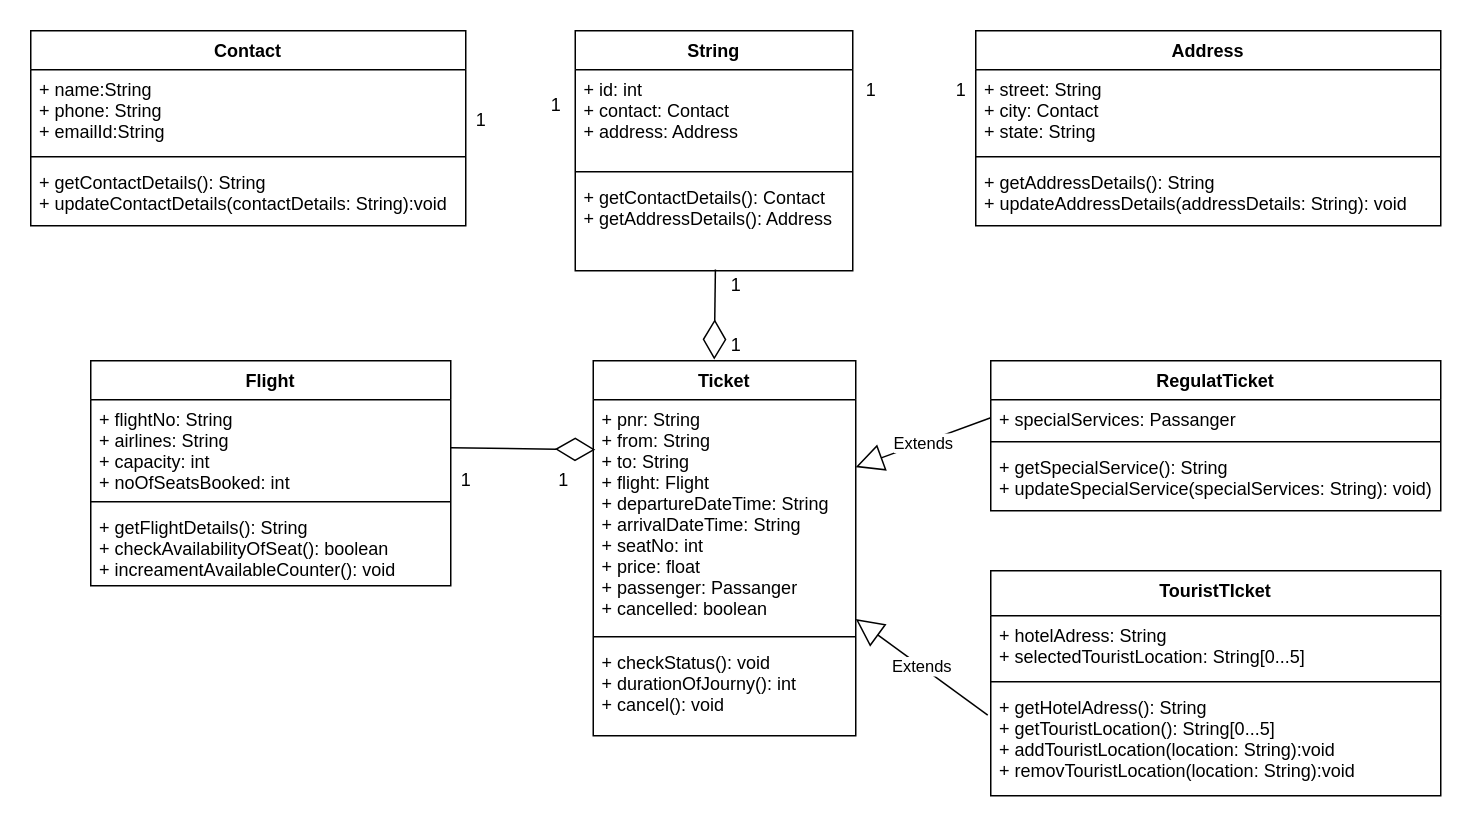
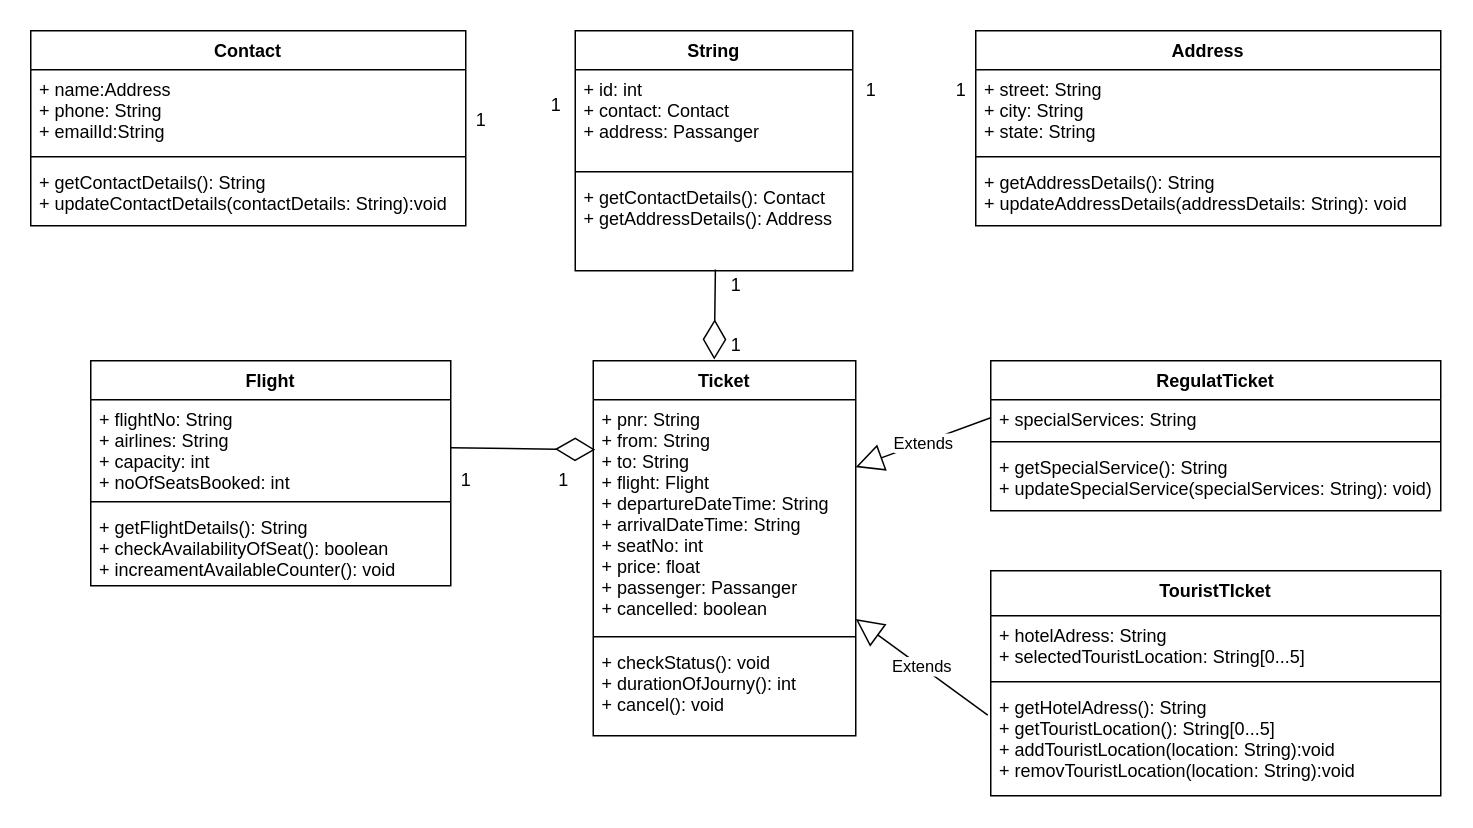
(98, 90) -> (105, 90)
(617, 90) -> (617, 90)
(1055, 90) -> (1055, 90)
(1126, 420) -> (1109, 420)
